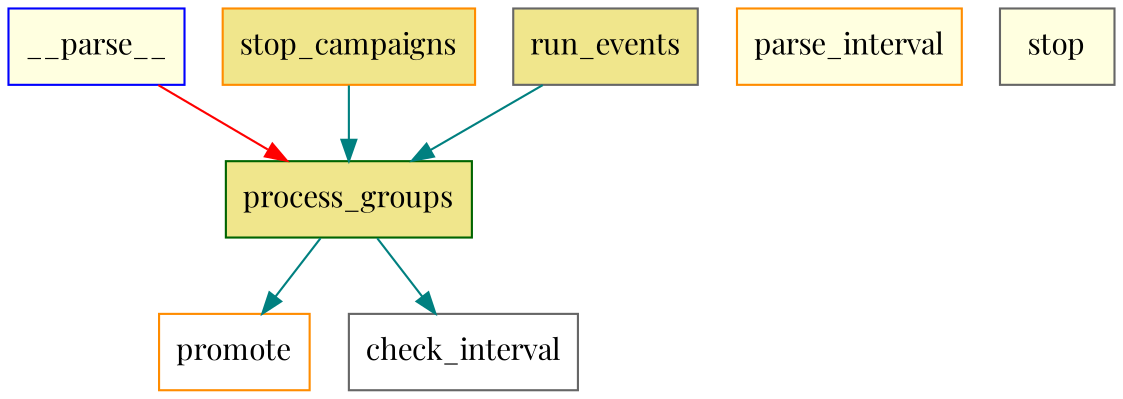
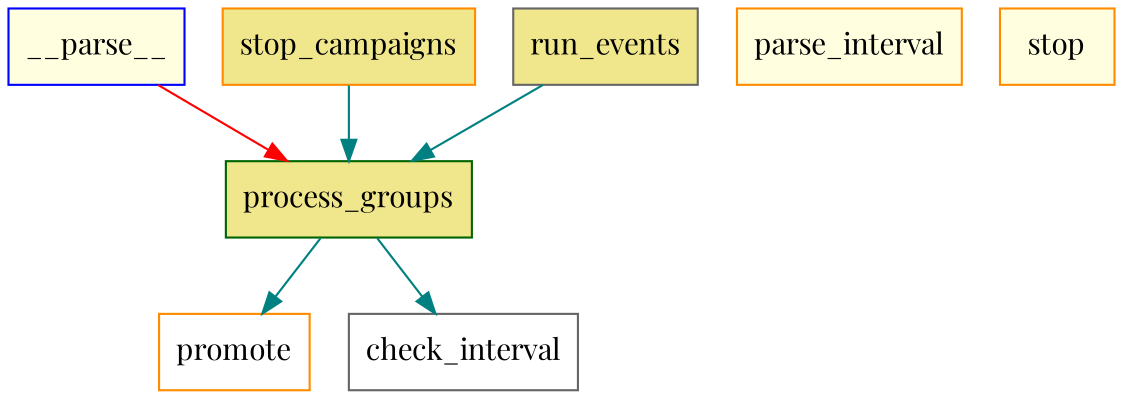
(1057, 47) -> (1057, 47)
